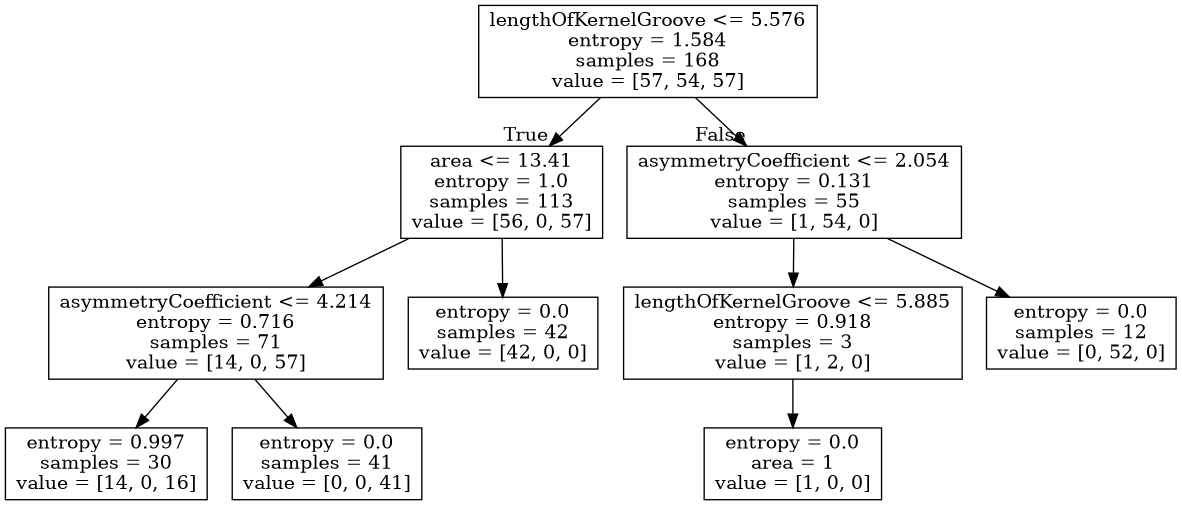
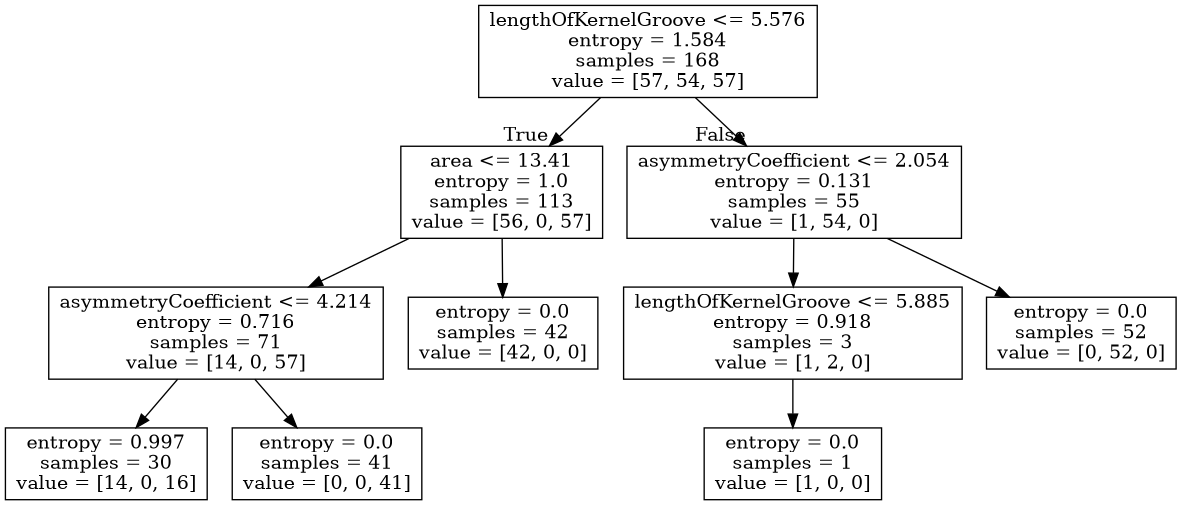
(1081, 333) -> (1081, 333)
(793, 464) -> (793, 464)
